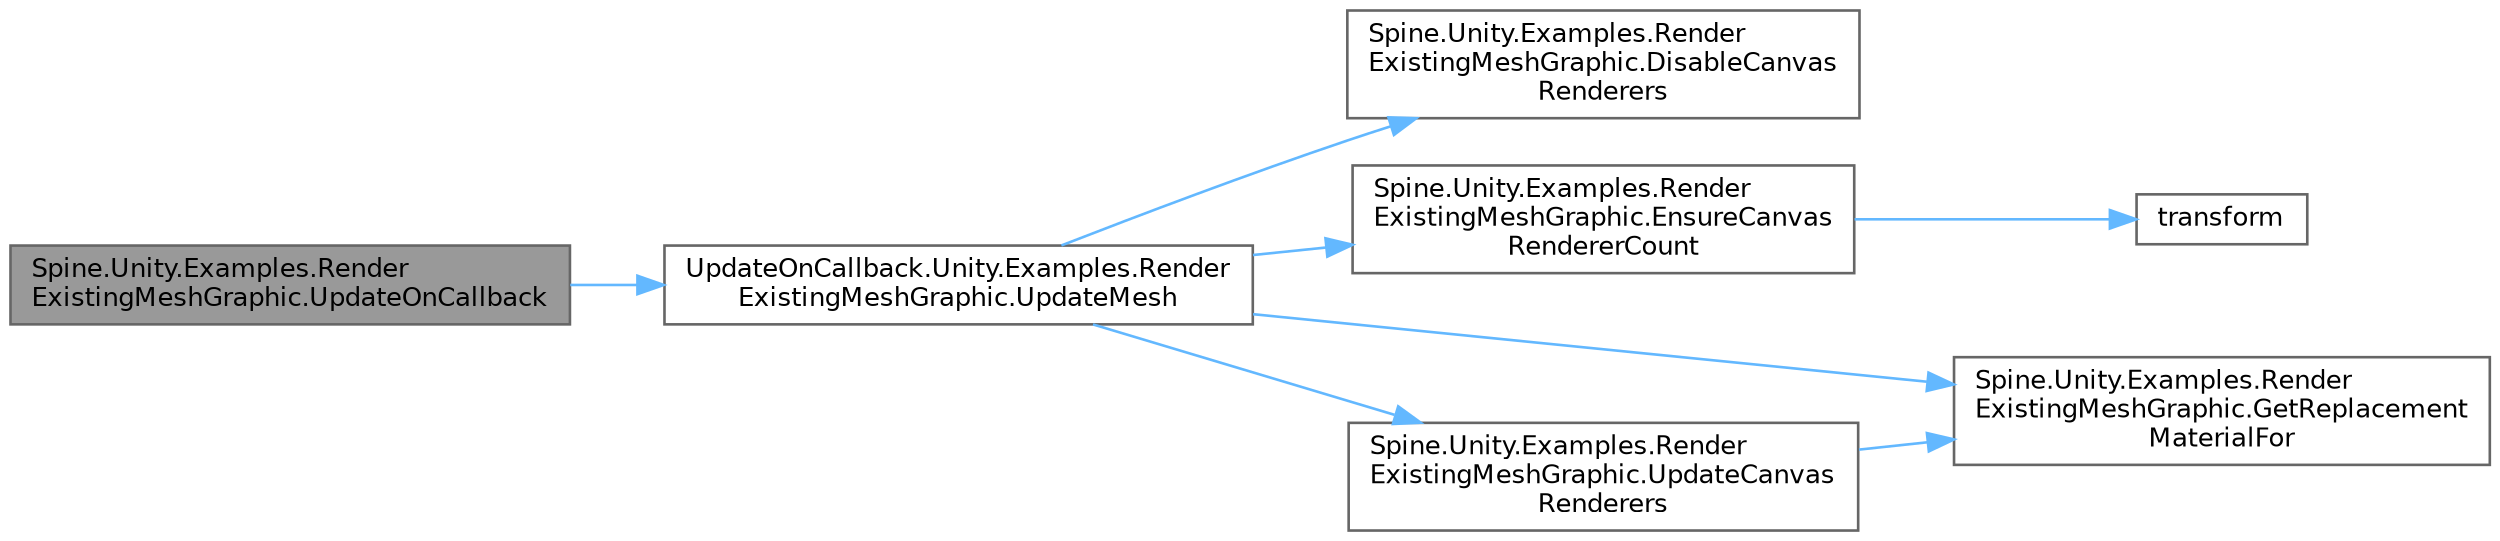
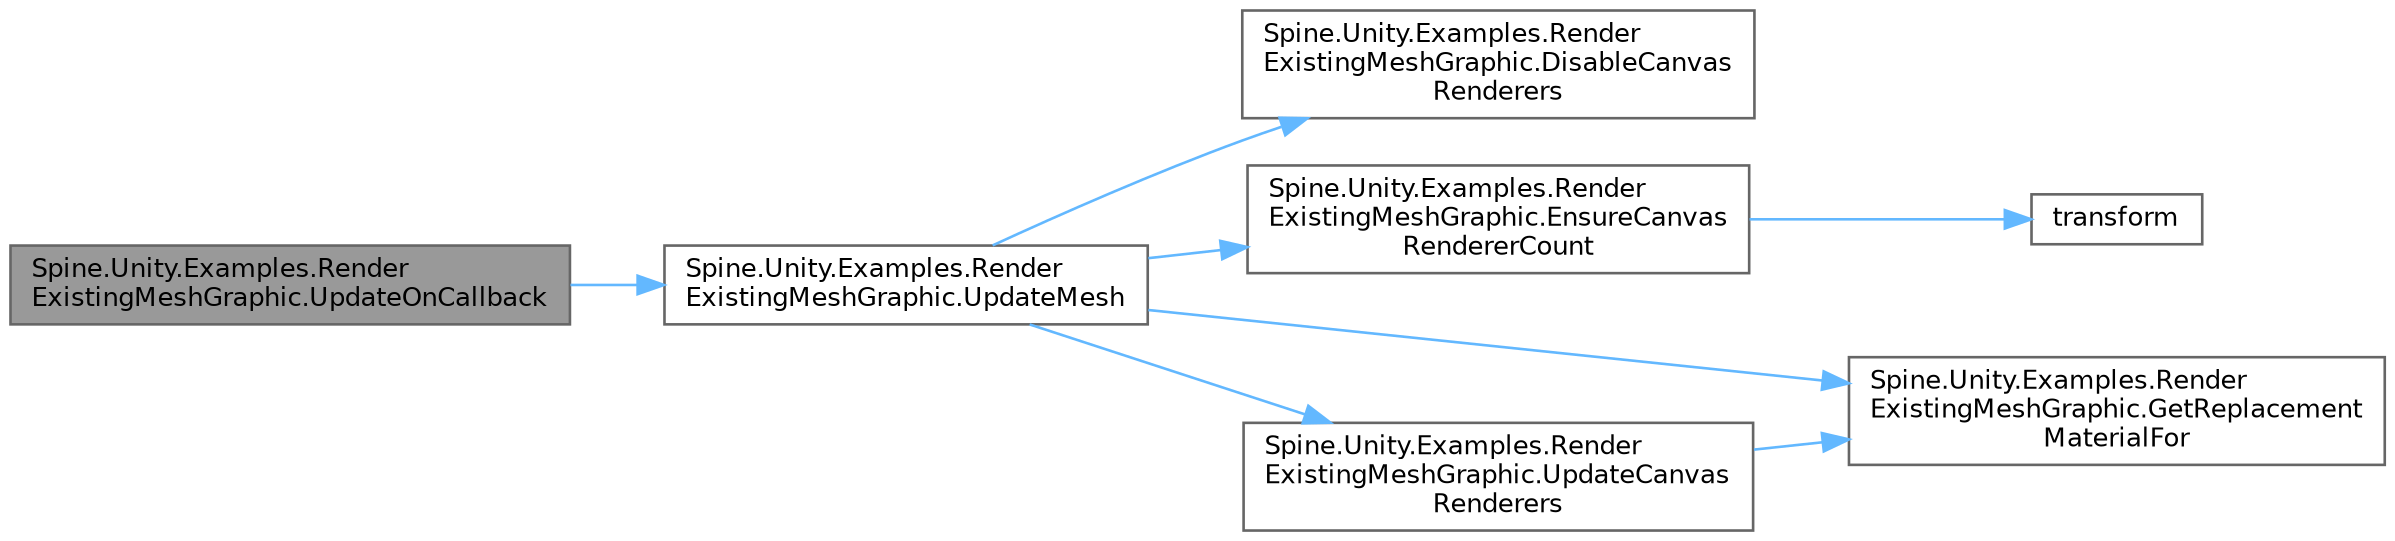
(959, 285) -> (906, 285)
